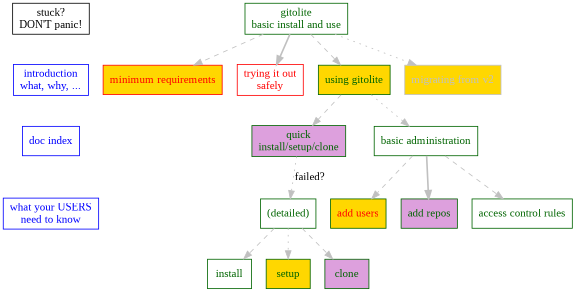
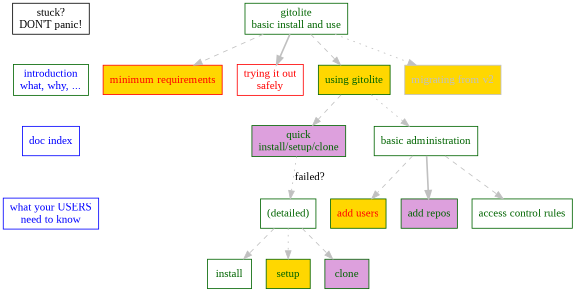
(51, 80) -> (51, 80)
